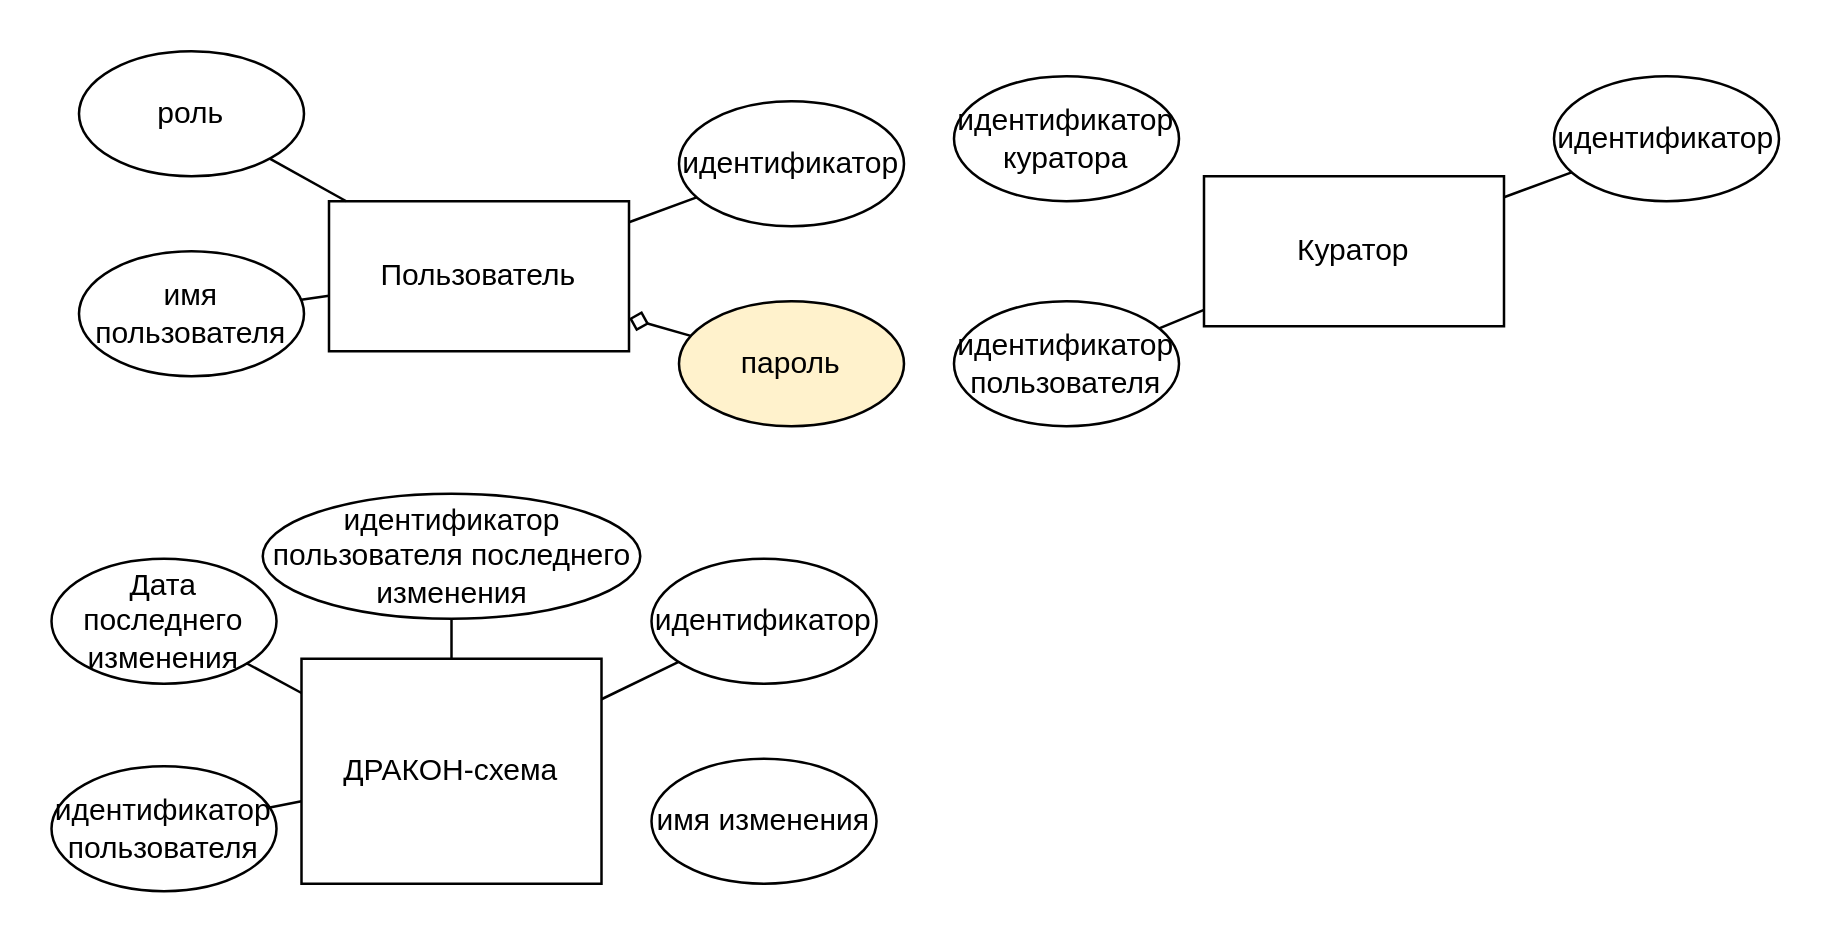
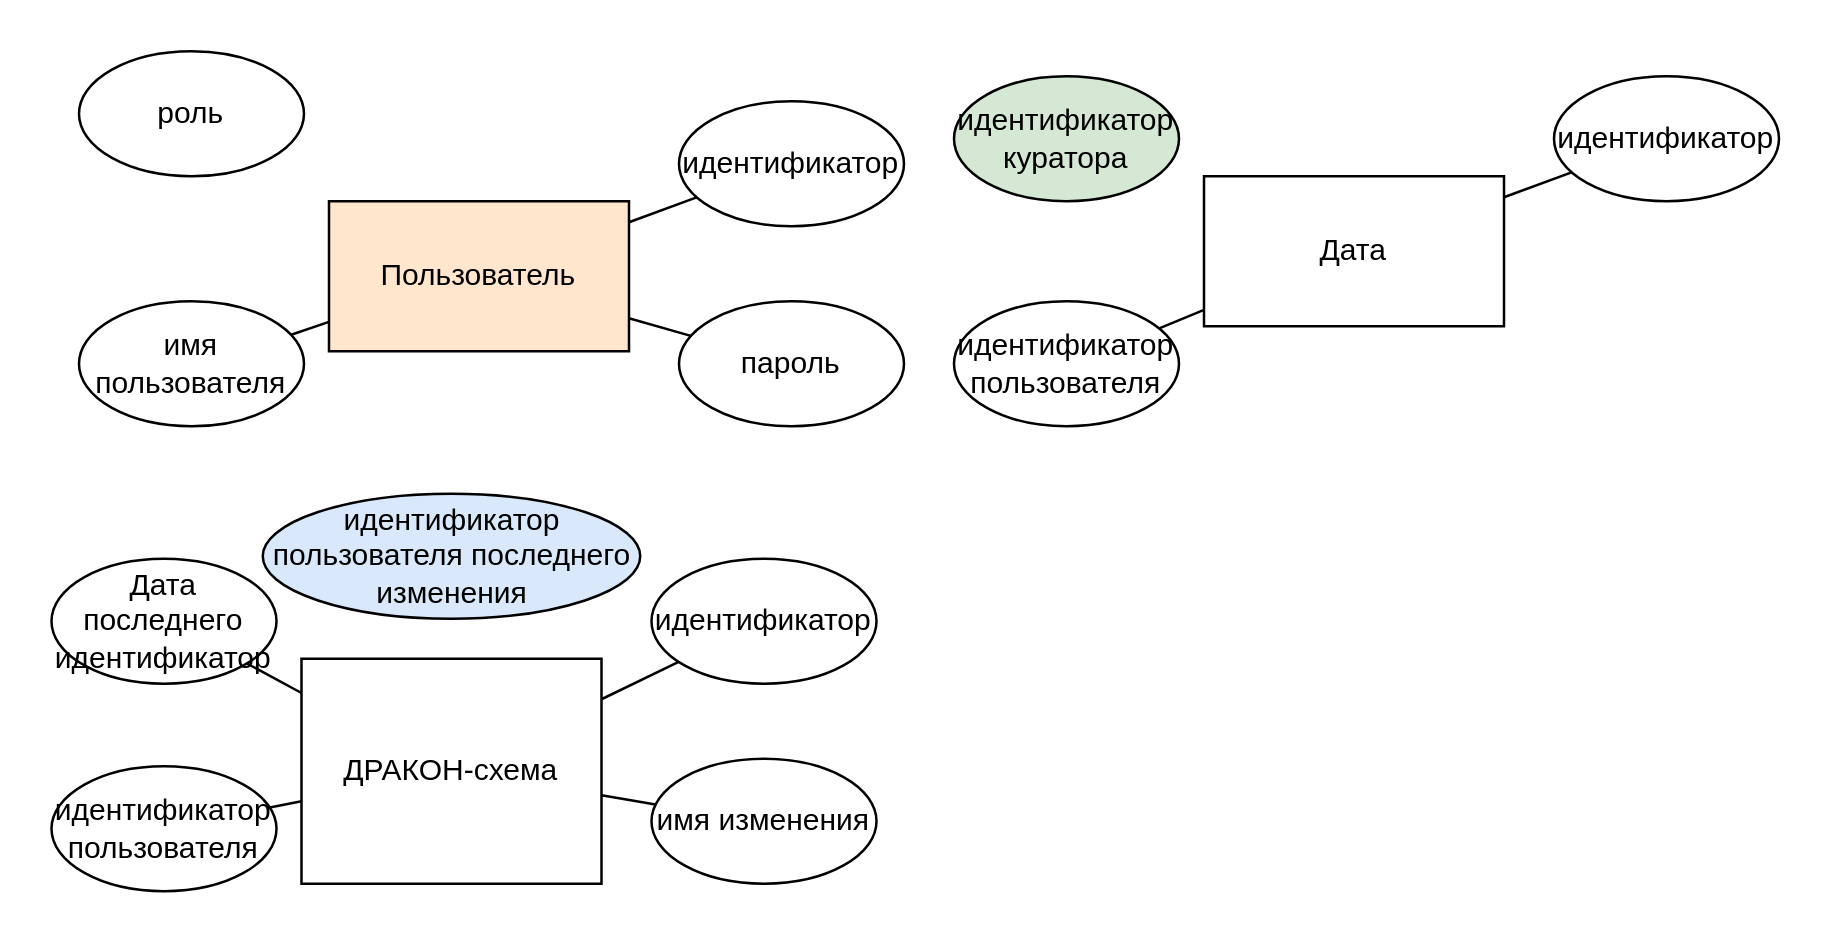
(1066, 139) -> (1066, 139)
(307, 180) -> none
(1354, 251) -> (1354, 251)
(479, 276) -> (479, 276)
(191, 314) -> (191, 364)
(648, 324) -> (638, 321)
(791, 364) -> (791, 364)
(451, 556) -> (451, 556)
(164, 621) -> (164, 621)
(451, 638) -> none
none -> (628, 800)
